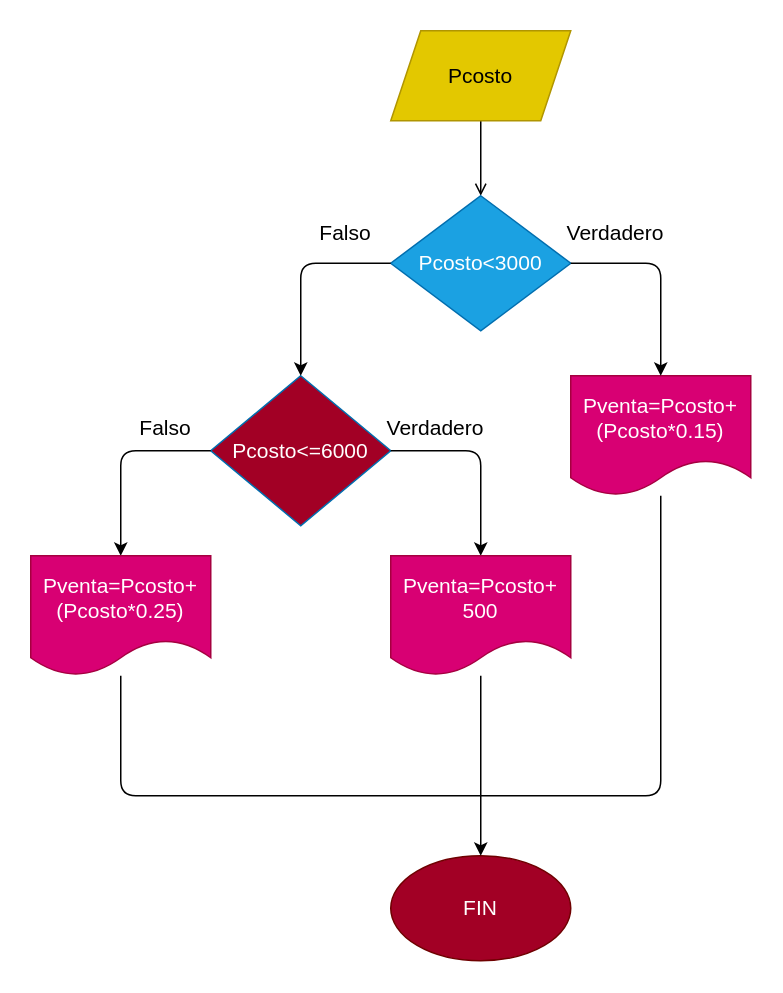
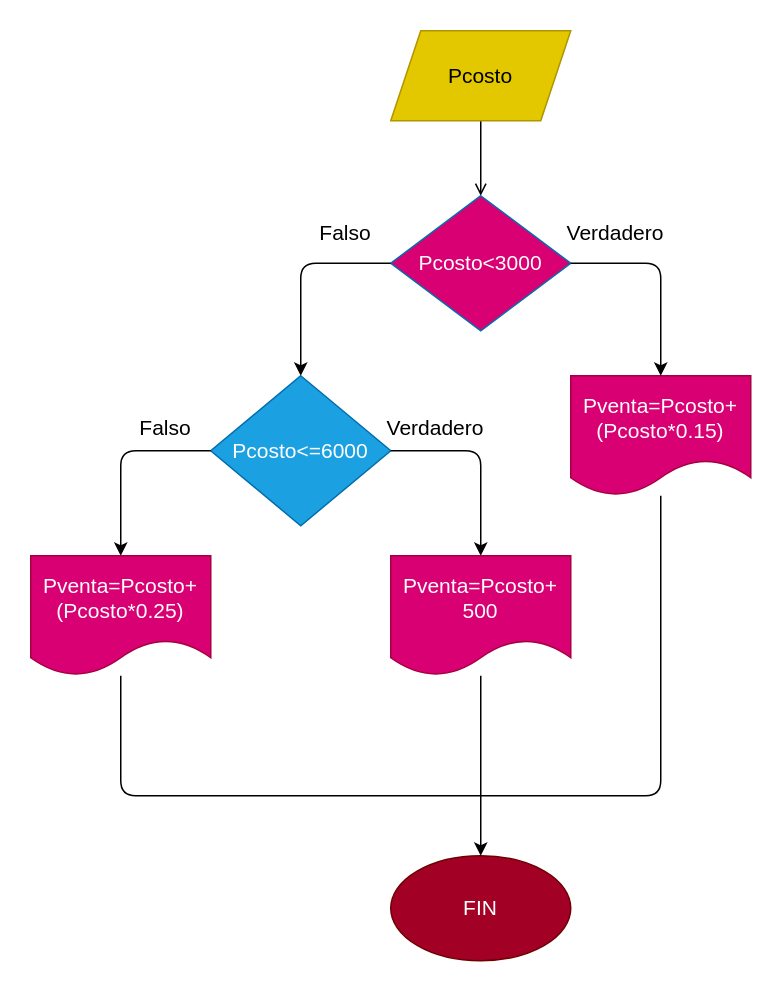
(481, 263) -> (481, 263)
(301, 451) -> (301, 451)
